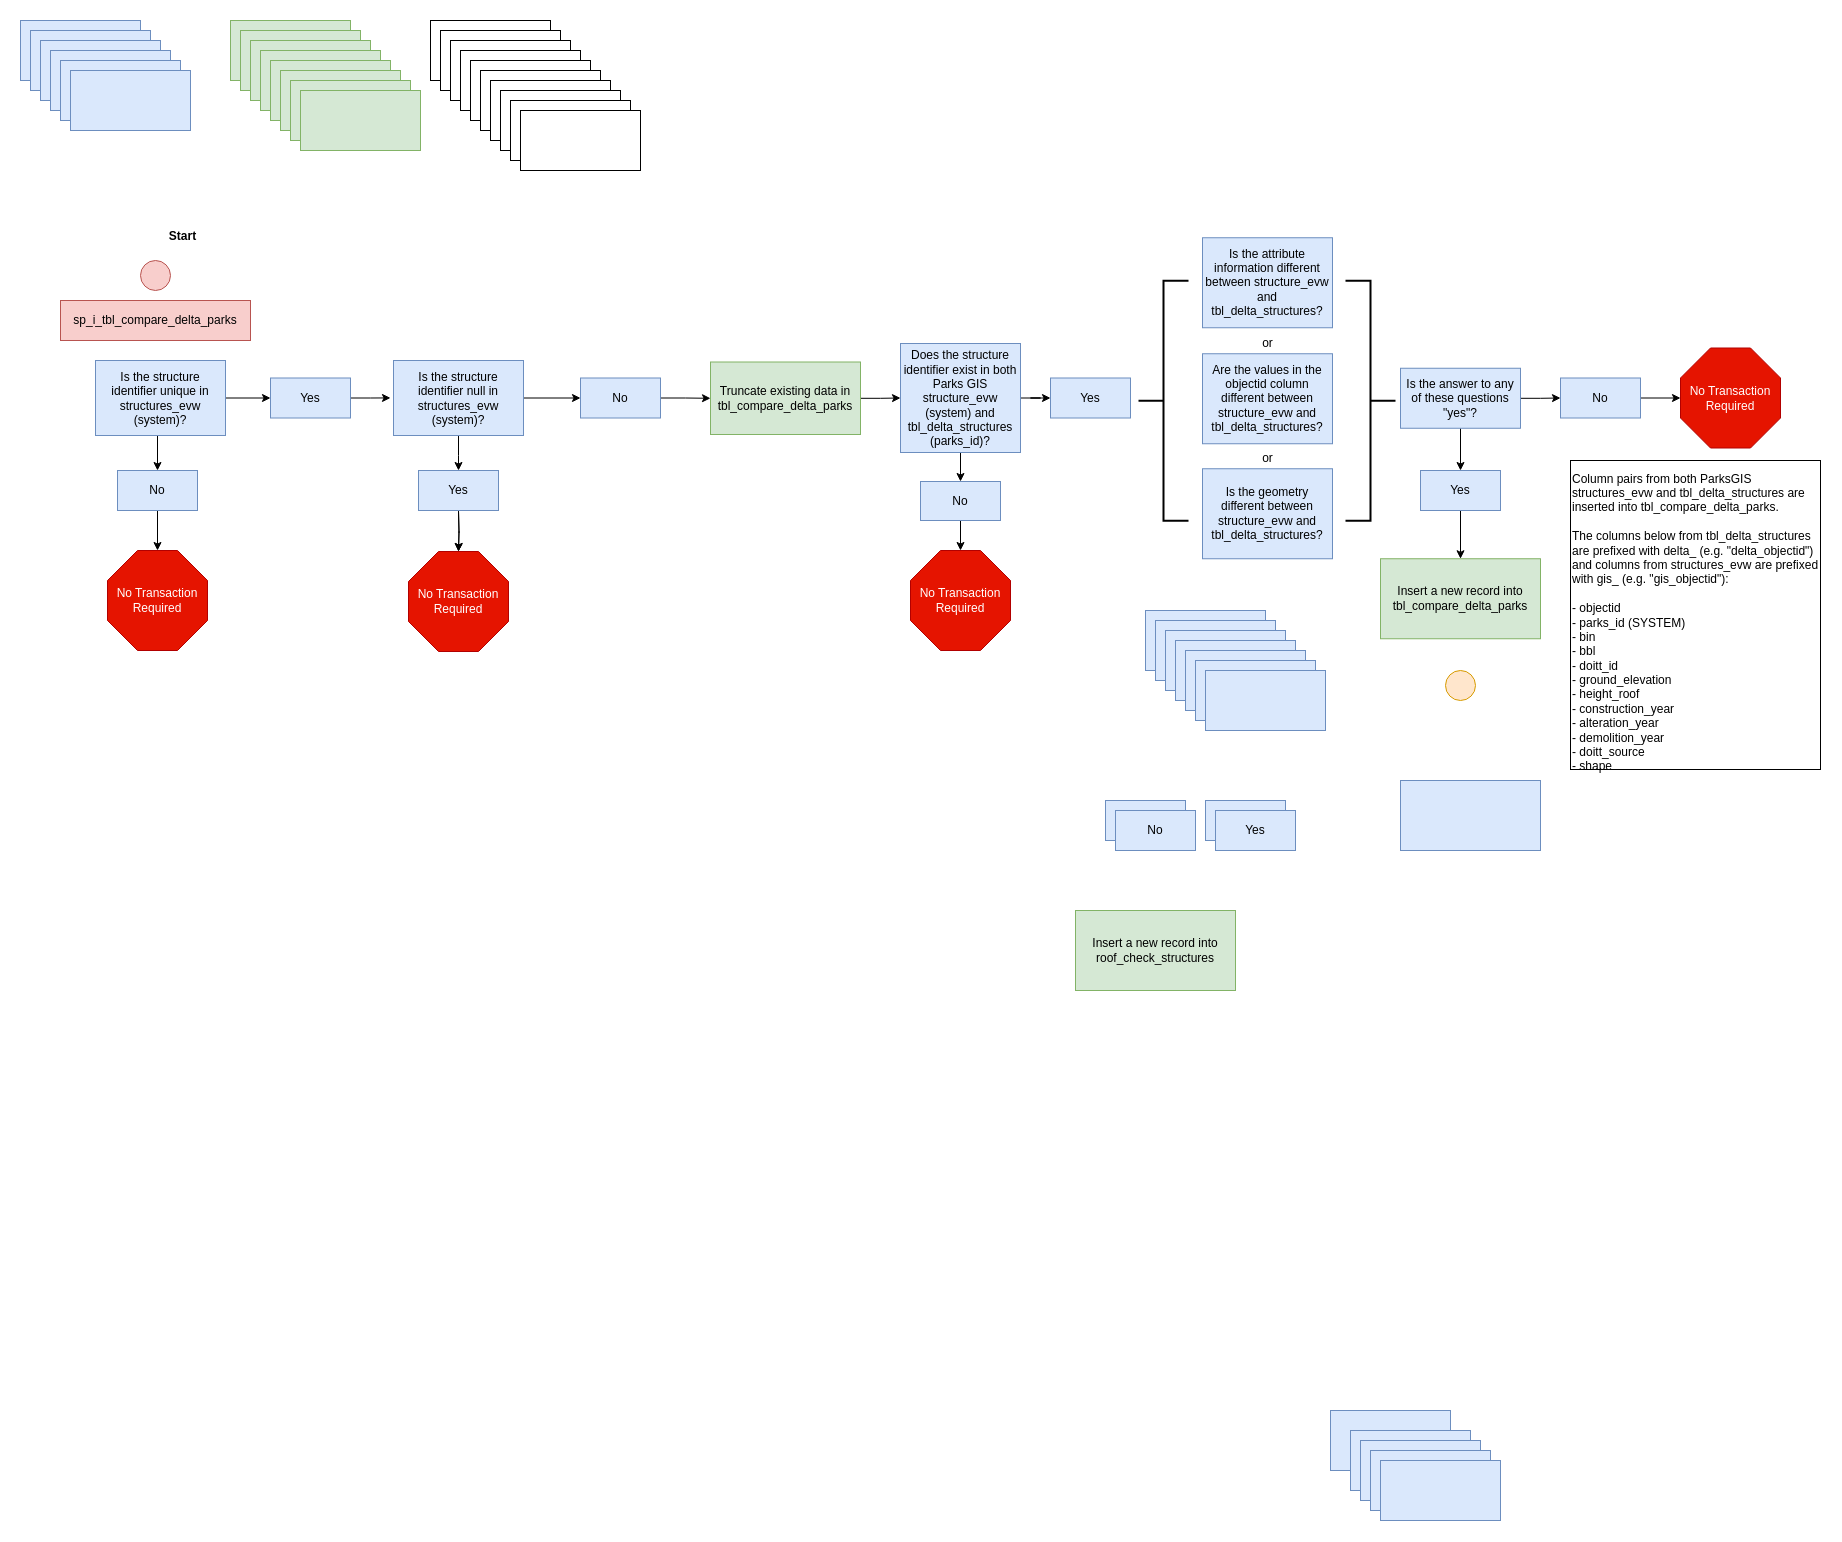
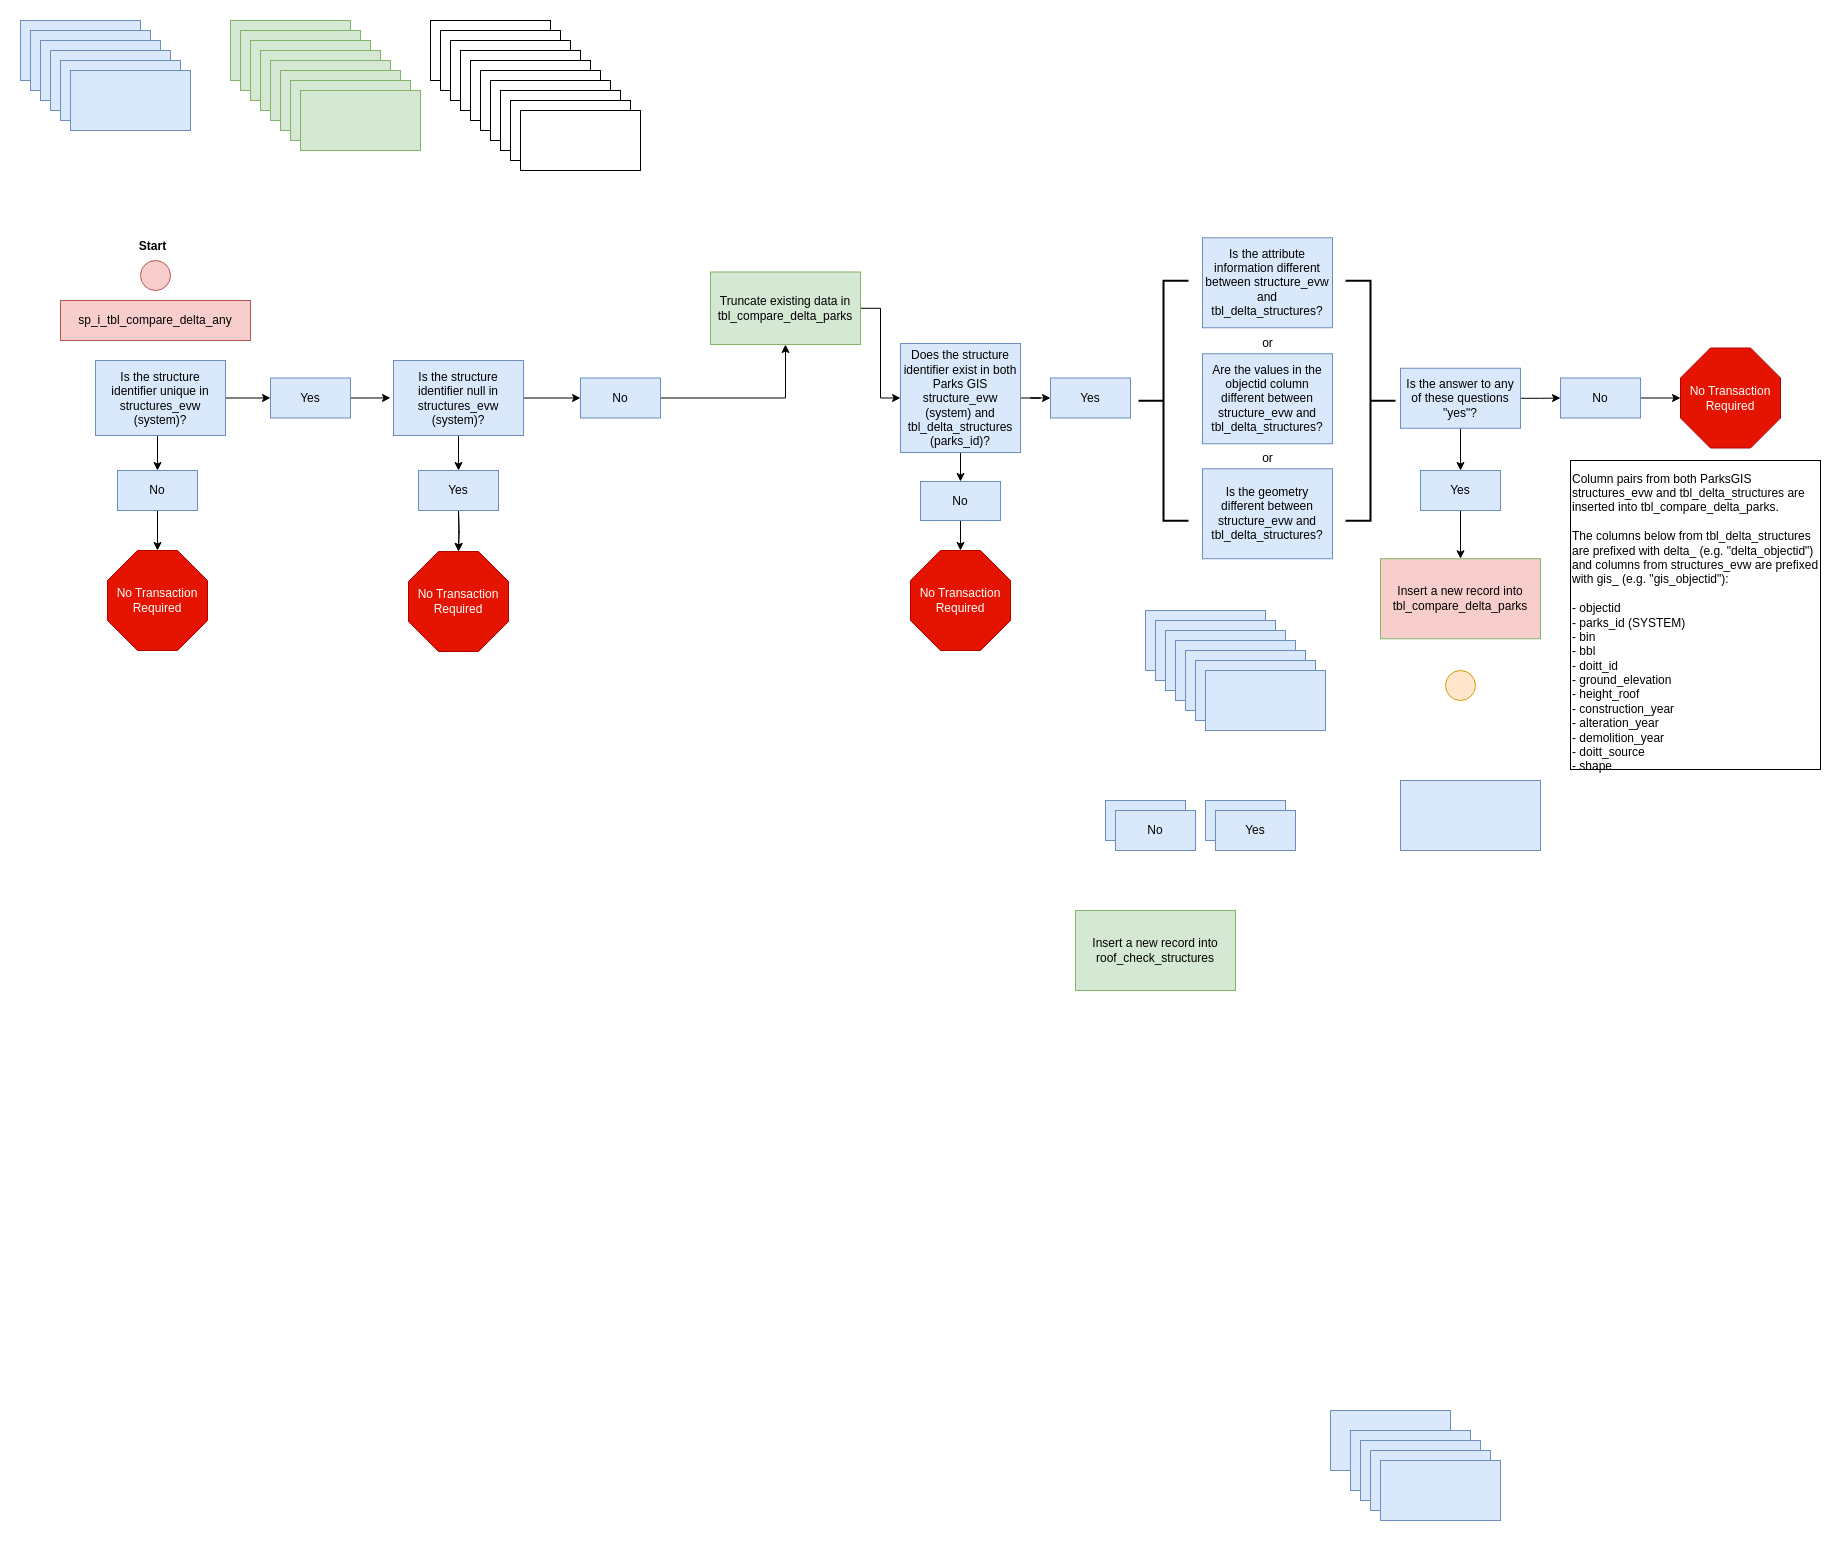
(183, 237) -> (153, 247)
(156, 321) -> (156, 321)
(786, 398) -> (786, 308)
(1461, 599) -> (1461, 599)
